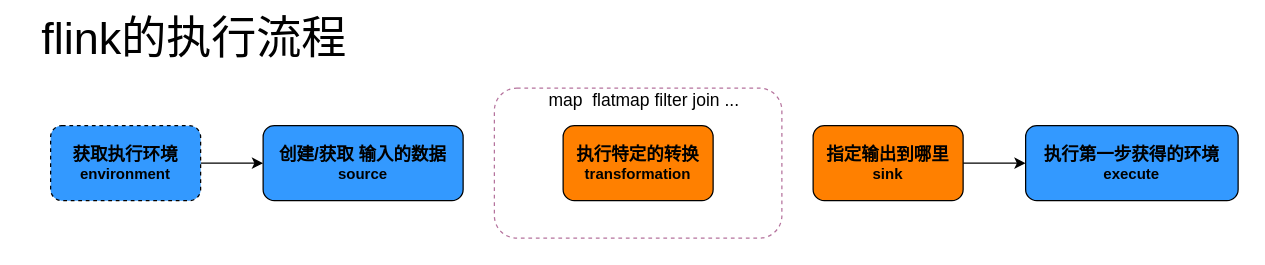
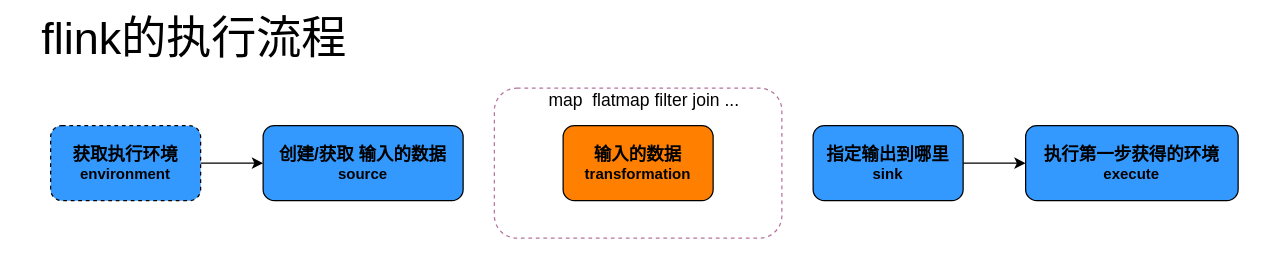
(638, 163) -> (638, 163)
(888, 163) -> (888, 163)
